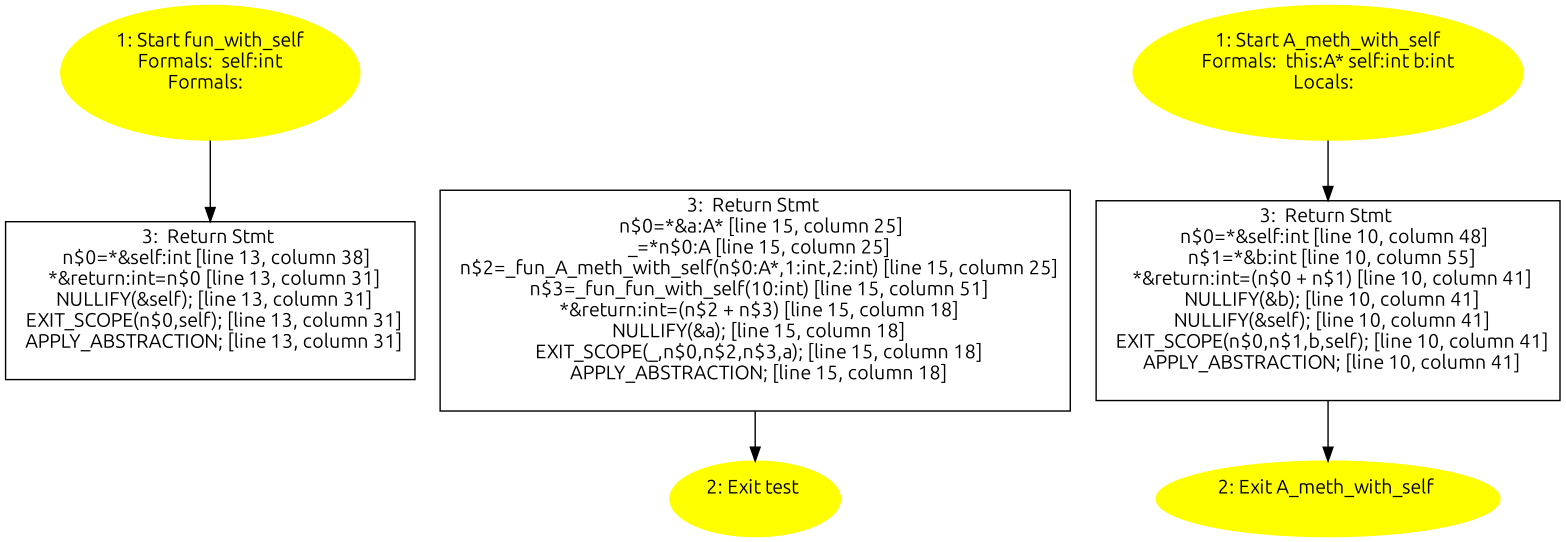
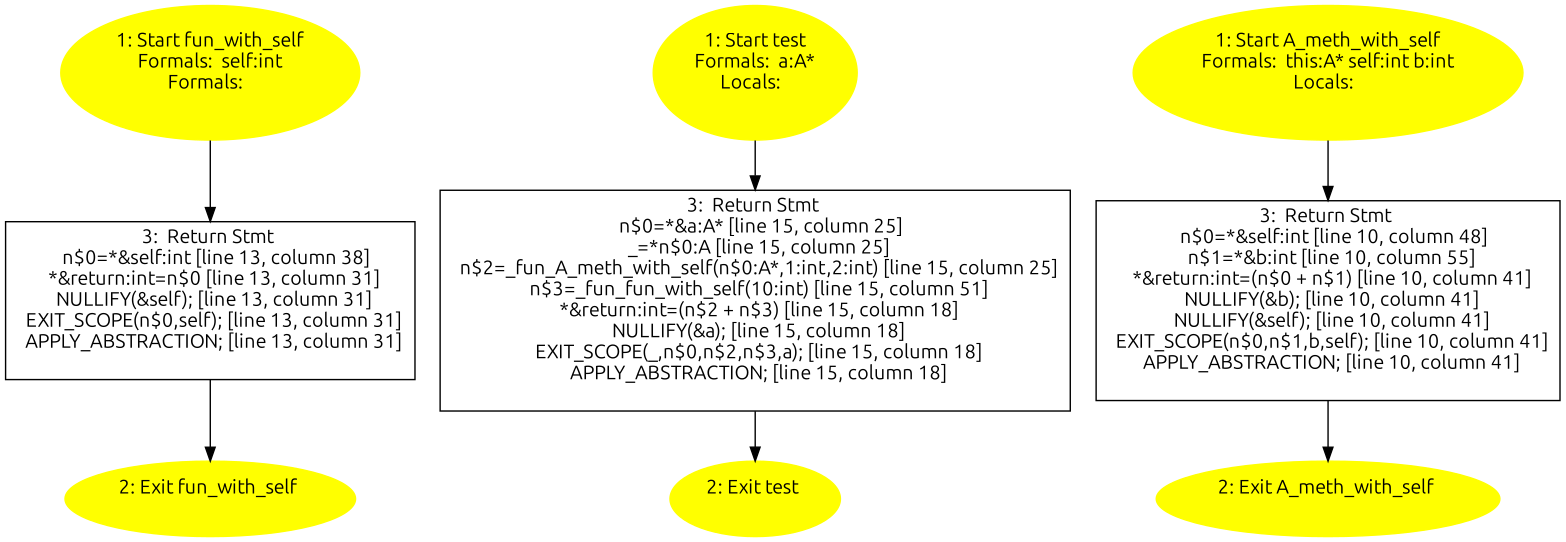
none -> (755, 73)
none -> (210, 499)
